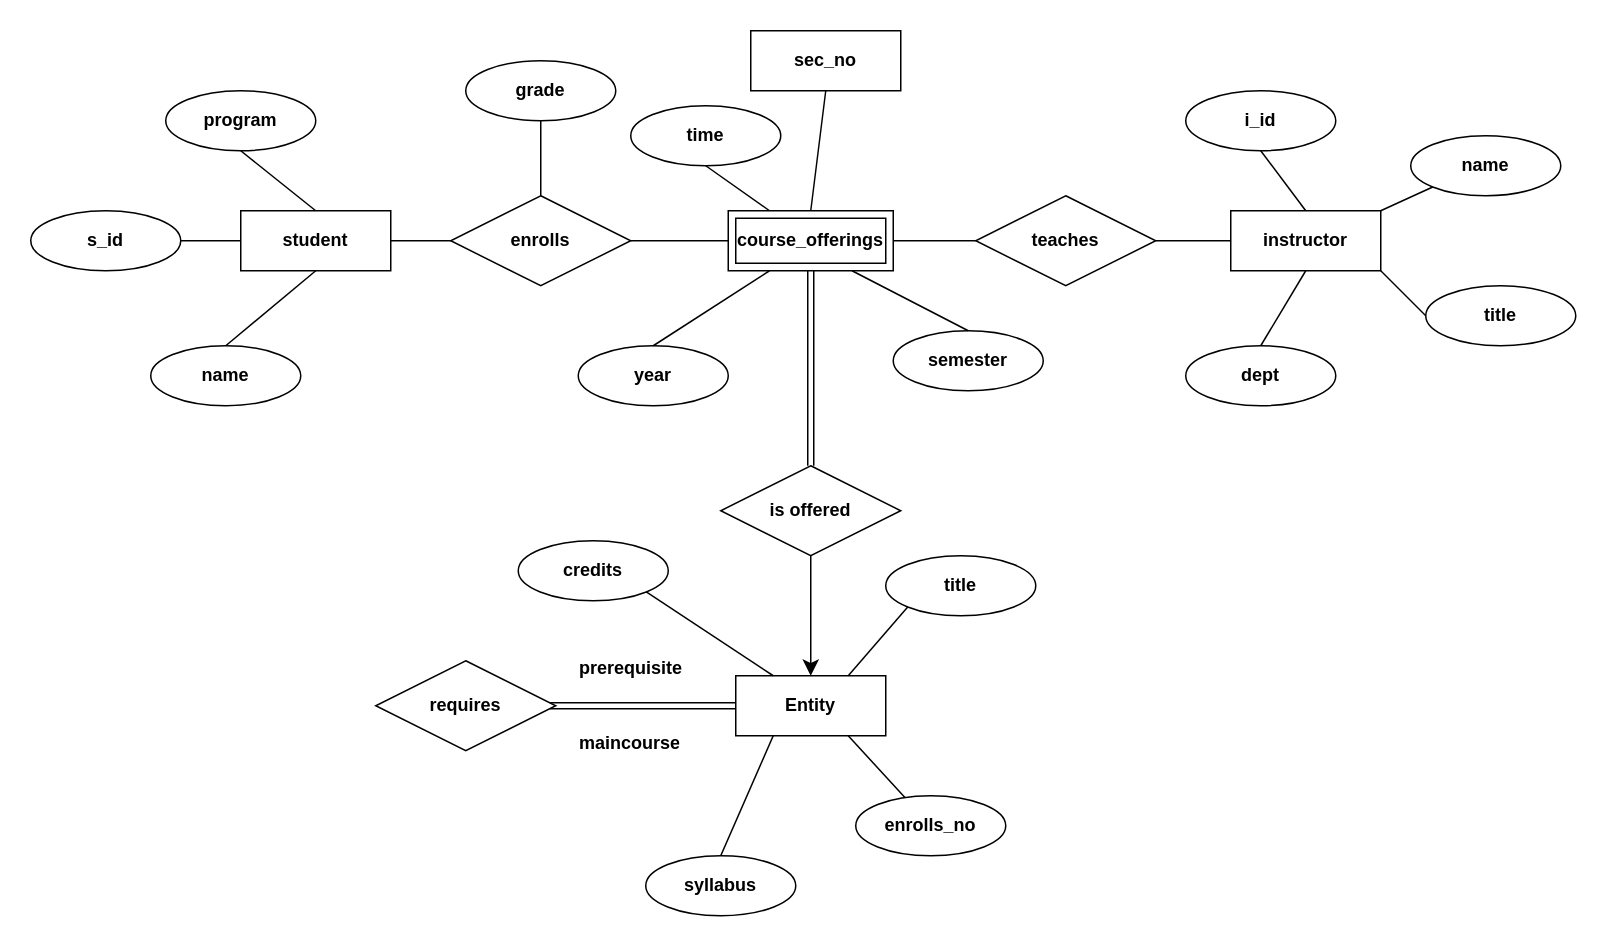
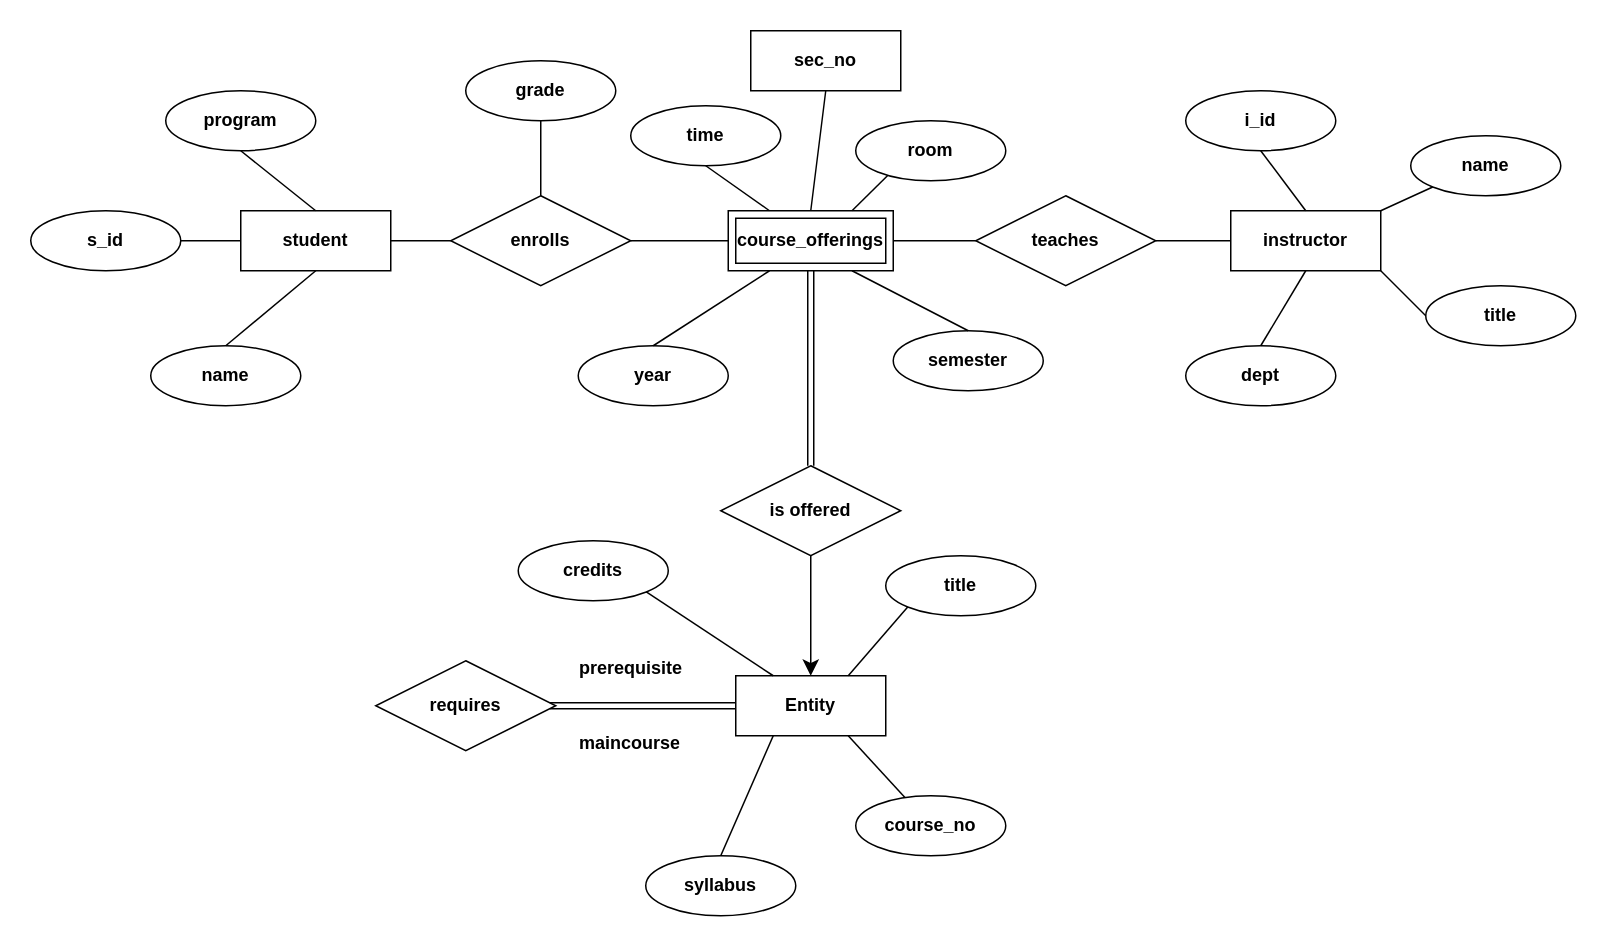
none -> (931, 151)
none -> (870, 193)
(931, 826) -> (931, 826)
